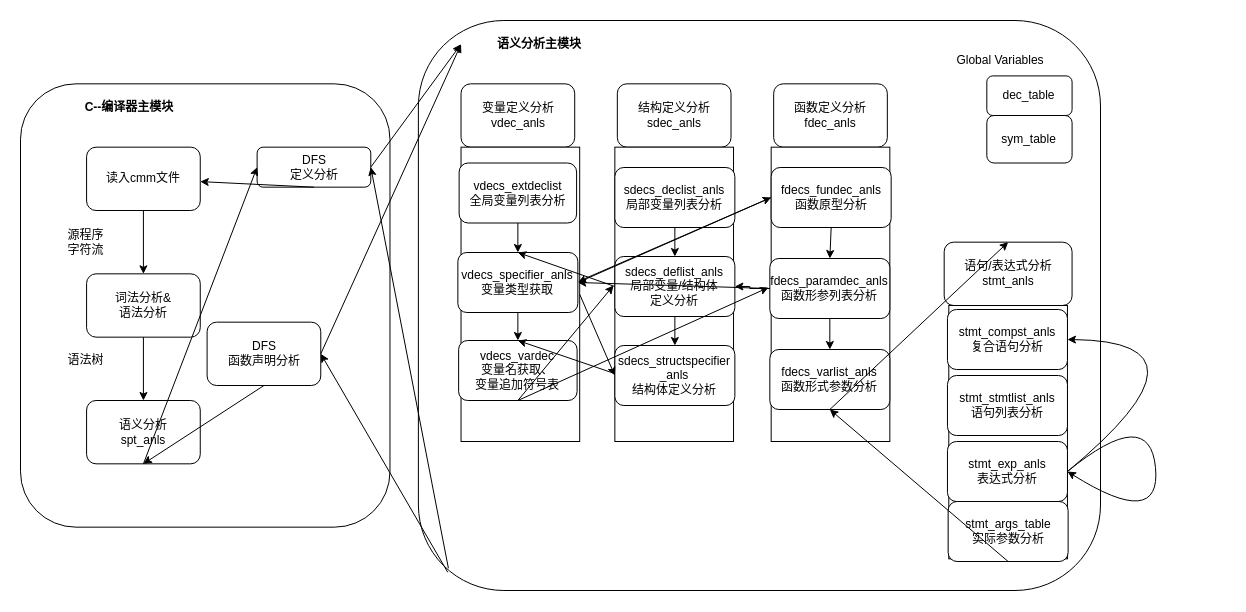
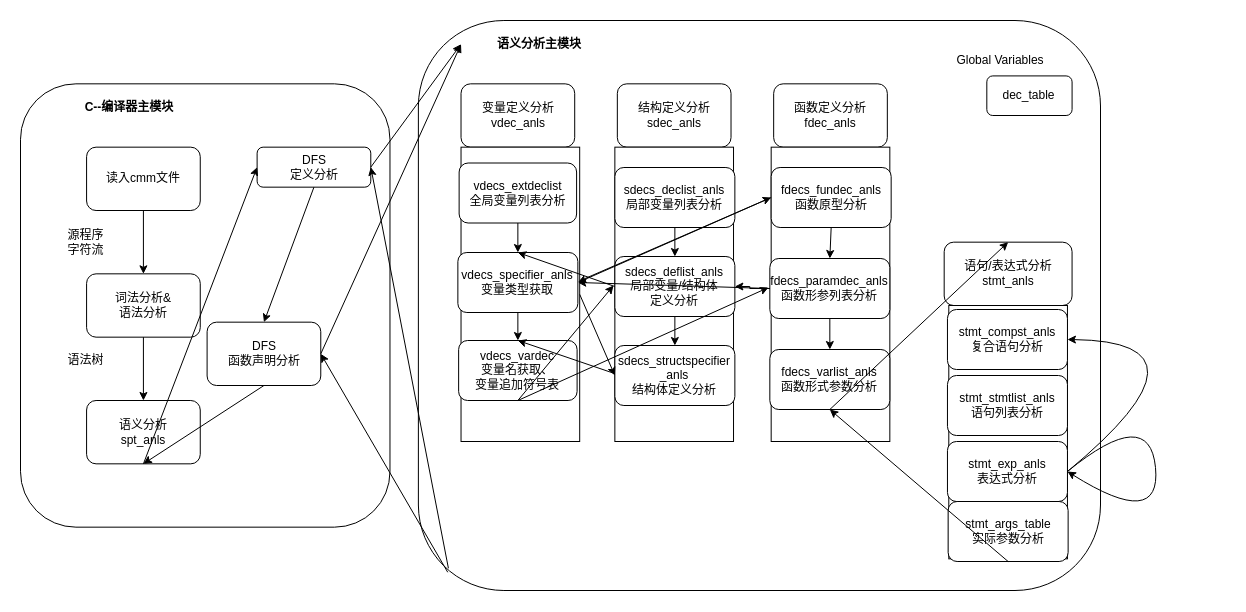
(1029, 139) -> none
(261, 185) -> (290, 251)
